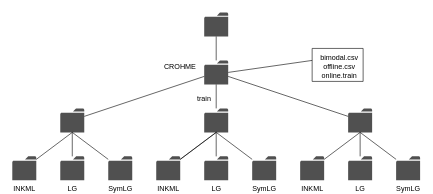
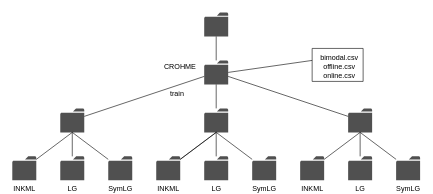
(340, 66) -> (340, 66)
(204, 99) -> (177, 93)
